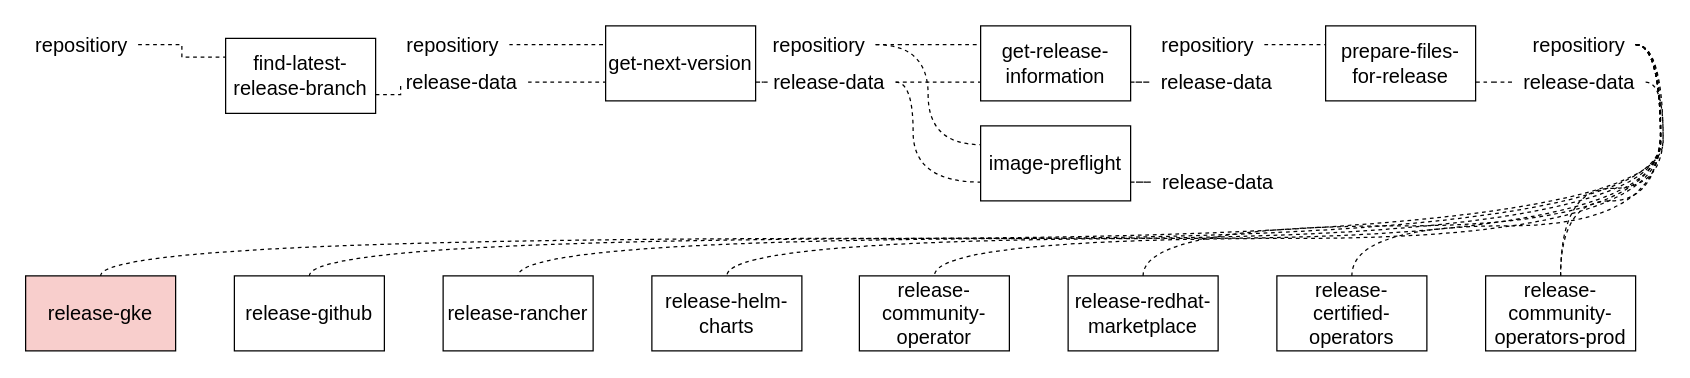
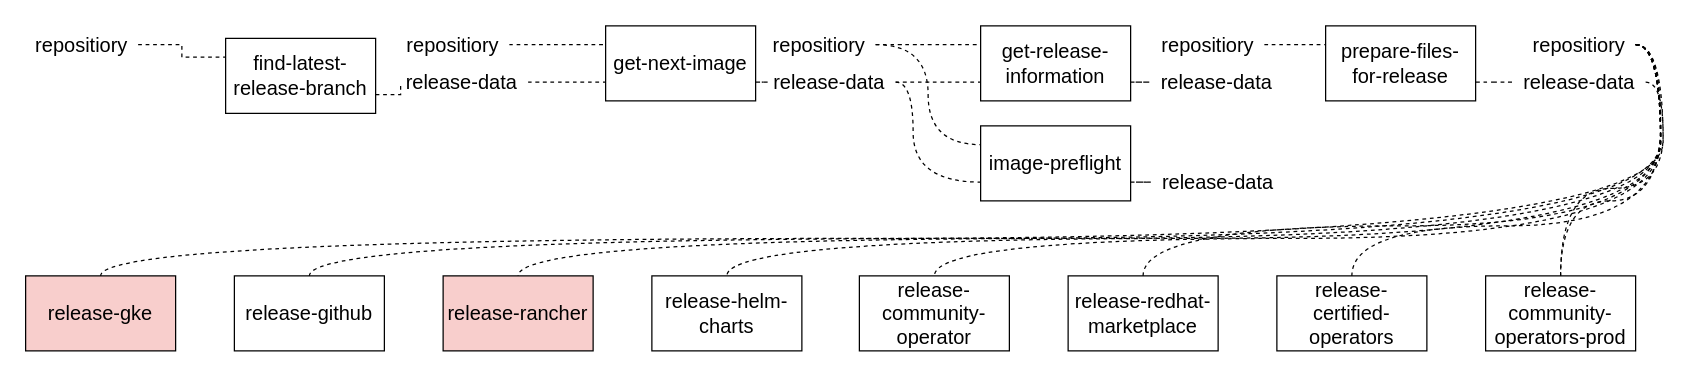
(681, 63) -> (681, 63)
(518, 313) -> (518, 313)
